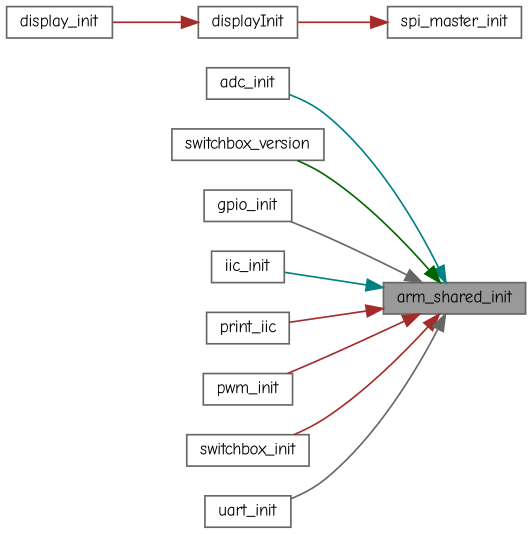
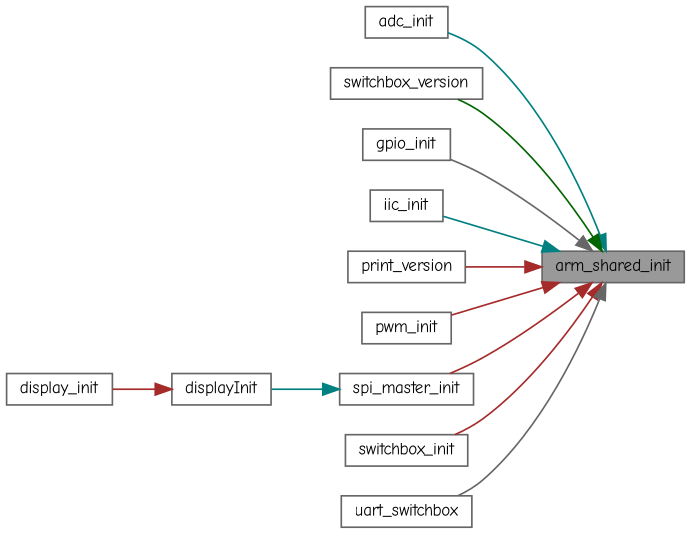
(334, 22) -> (297, 389)
(248, 328) -> (407, 267)
none -> (516, 337)
(248, 512) -> (407, 512)
